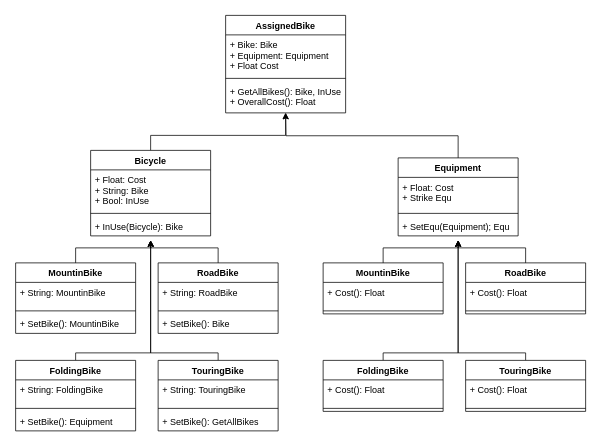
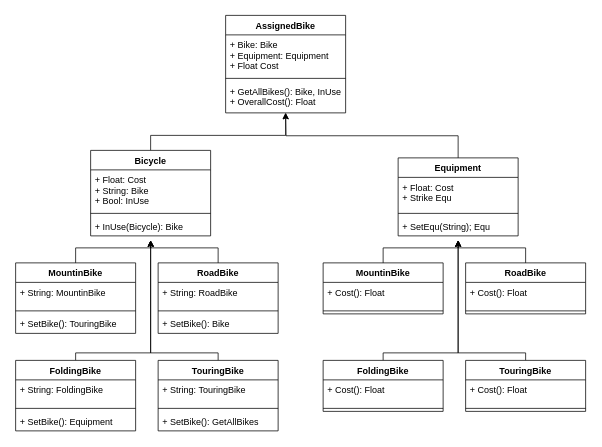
(458, 227) -> (450, 227)
(74, 324) -> (74, 324)
